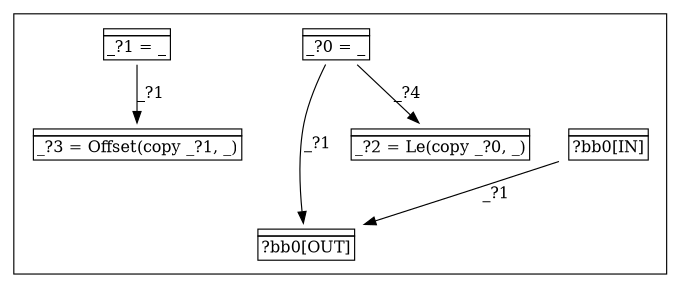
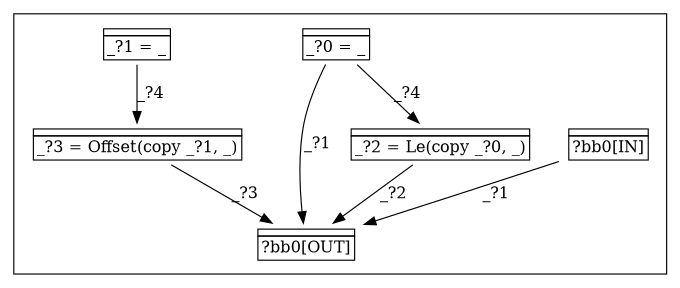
(151, 94) -> (151, 94)
none -> (217, 191)
none -> (378, 191)
